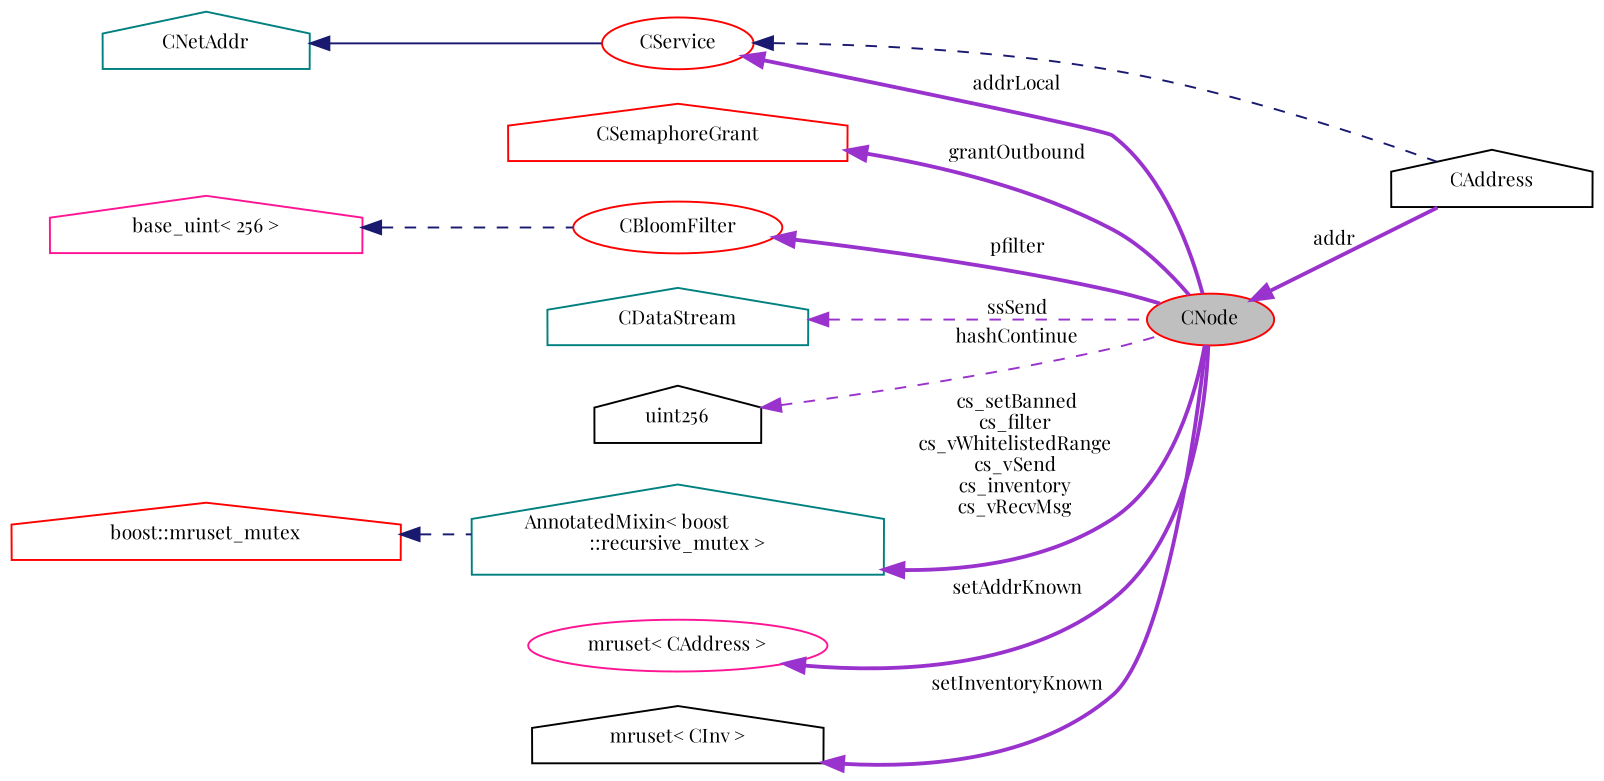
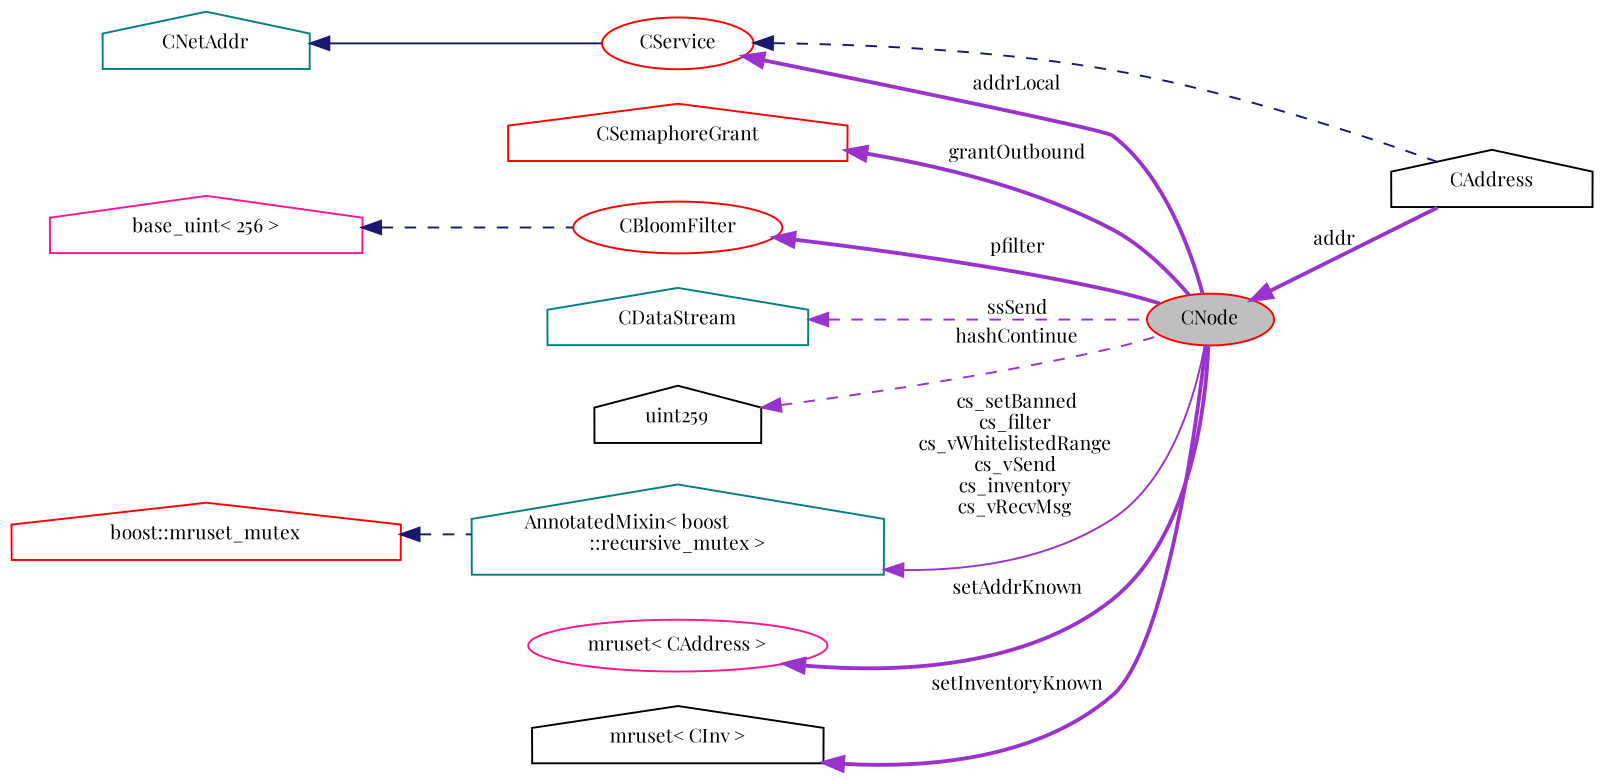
(678, 417) -> (678, 417)
(1106, 523) -> (1106, 523)
